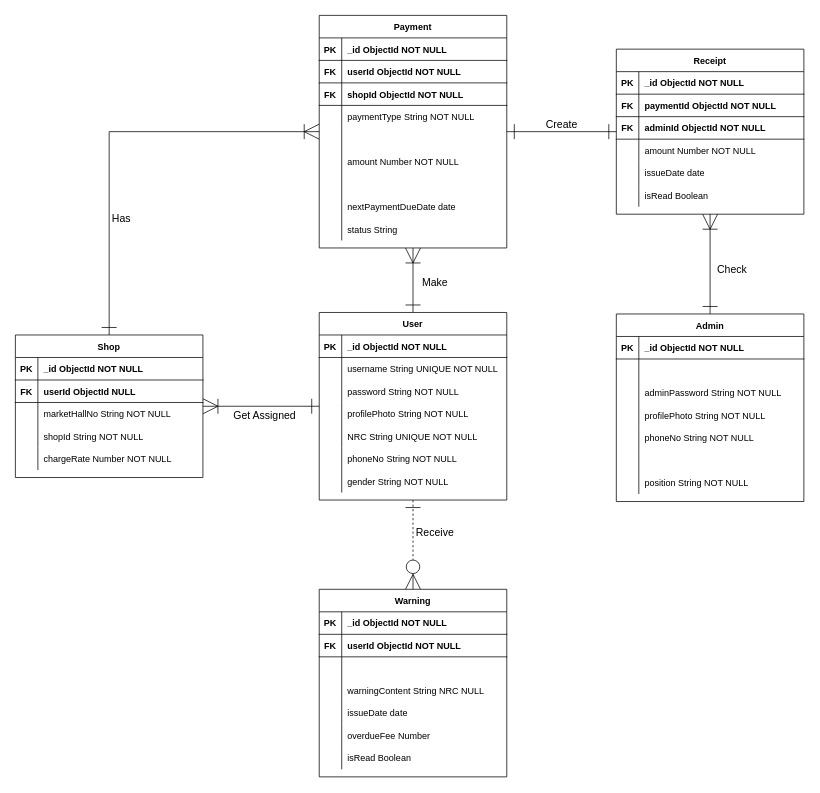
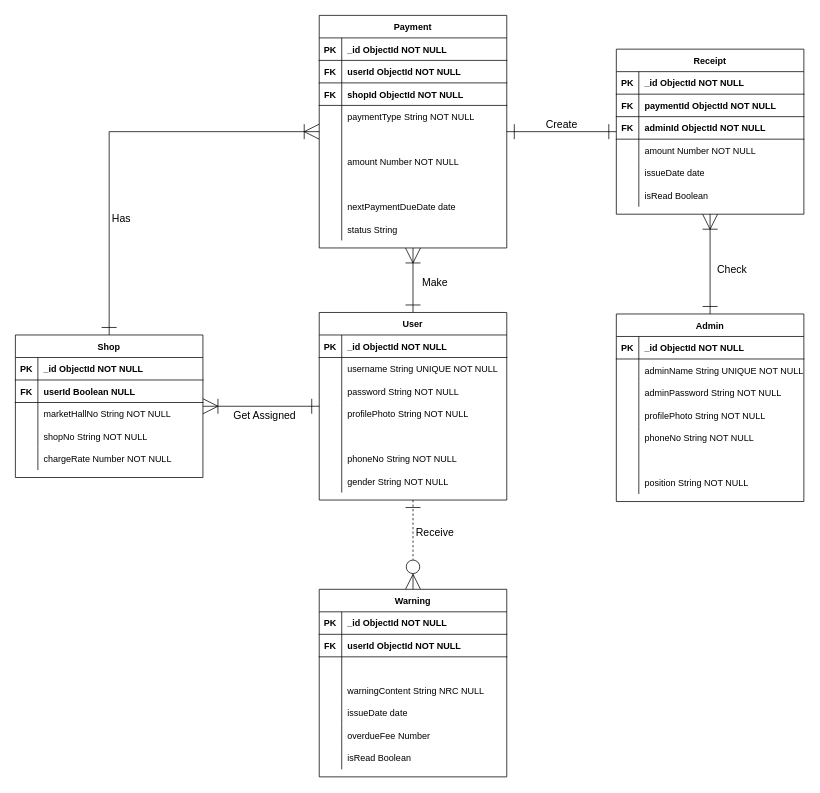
none -> (721, 370)
(92, 392) -> (88, 392)
(424, 436) -> none
(94, 437) -> (94, 437)
